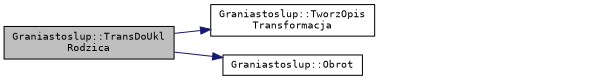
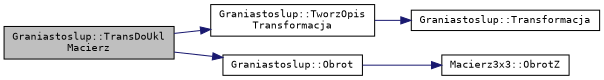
none -> (505, 20)
(89, 43) -> (89, 43)
none -> (505, 65)
